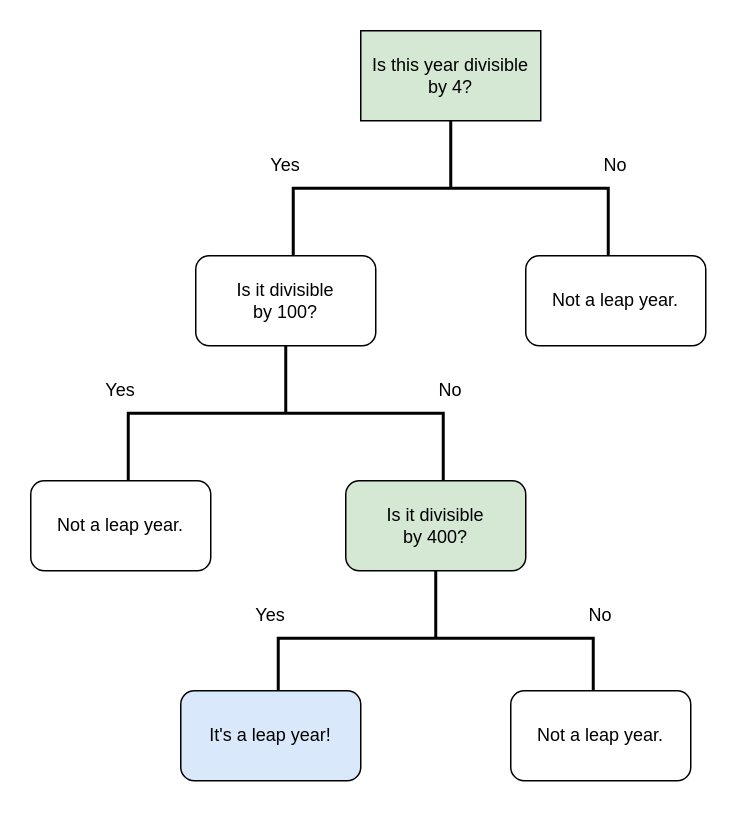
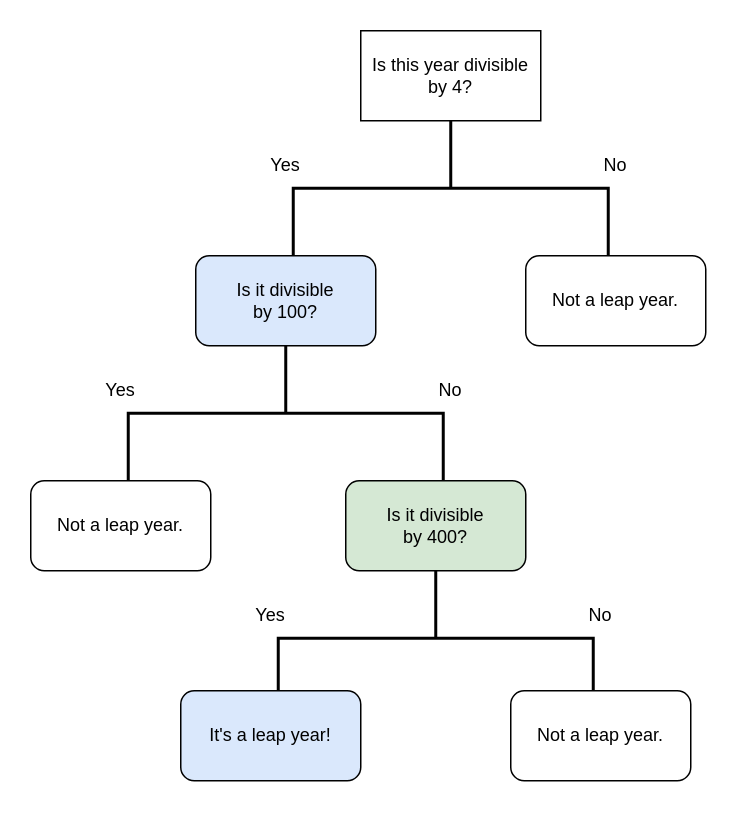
(451, 76) -> (451, 76)
(286, 301) -> (286, 301)
